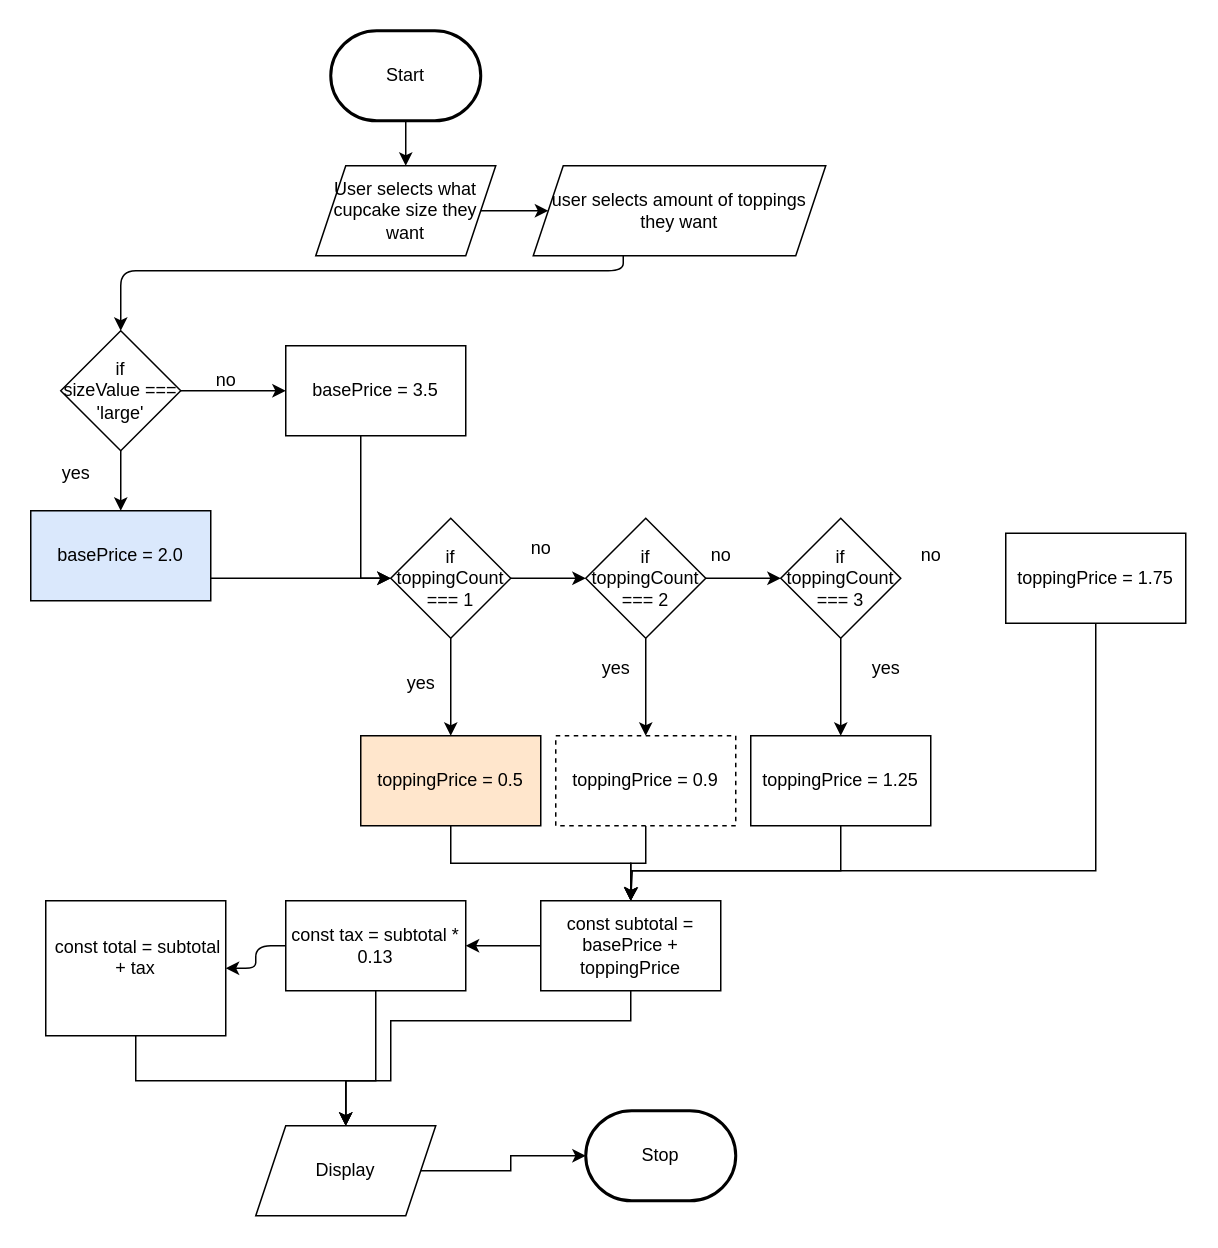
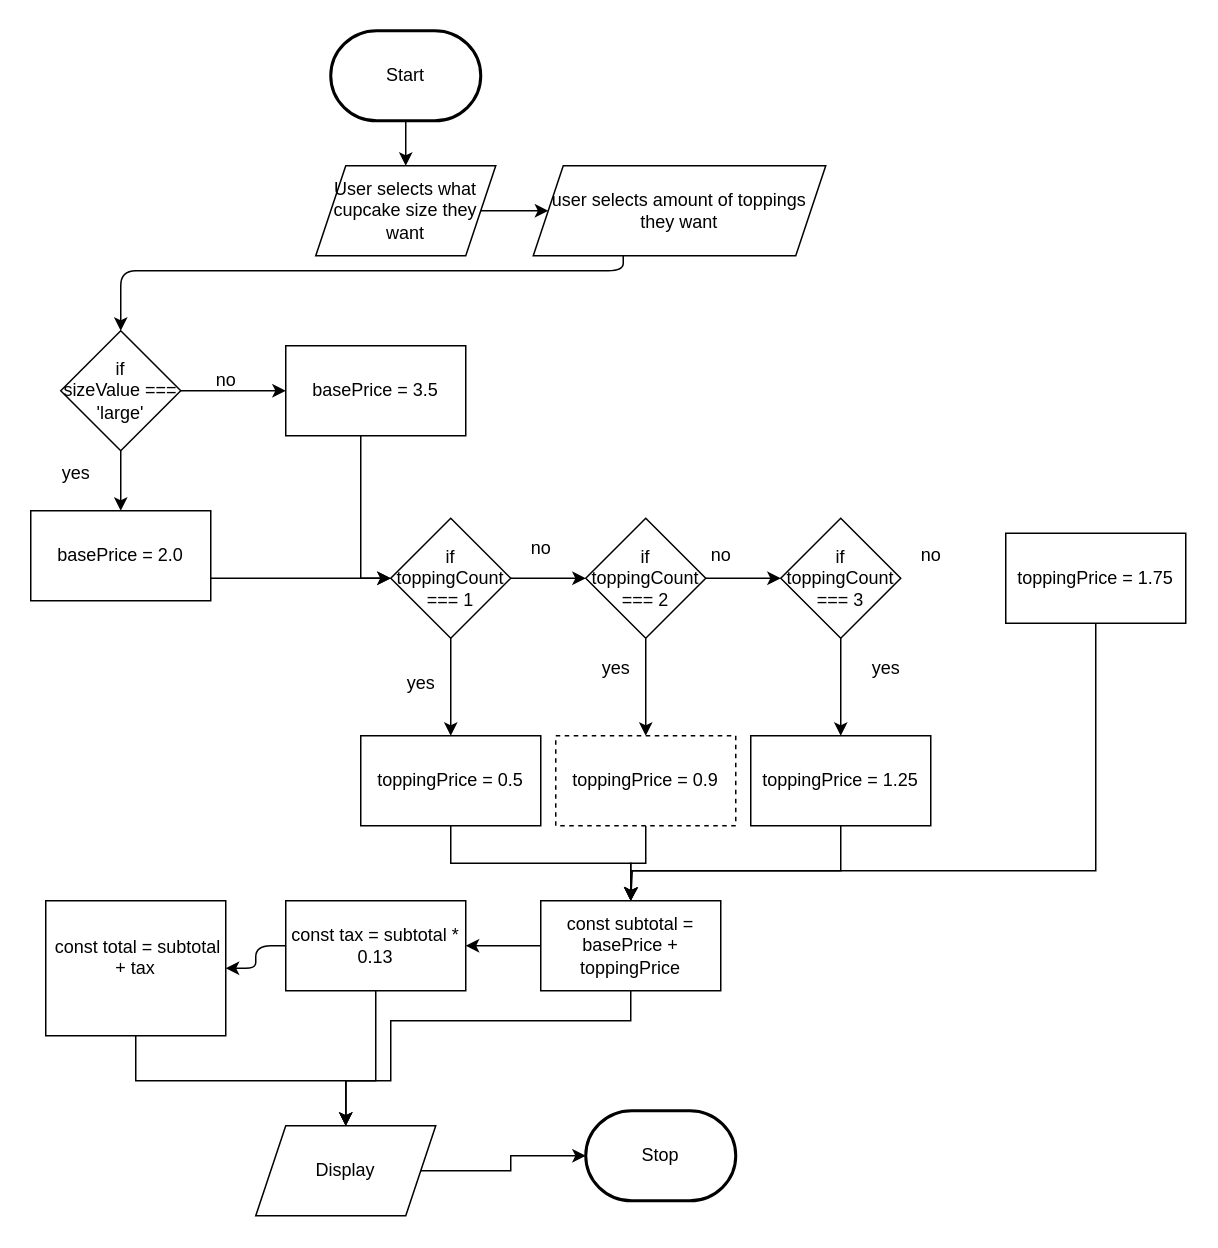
(121, 556) -> (121, 556)
(451, 781) -> (451, 781)
